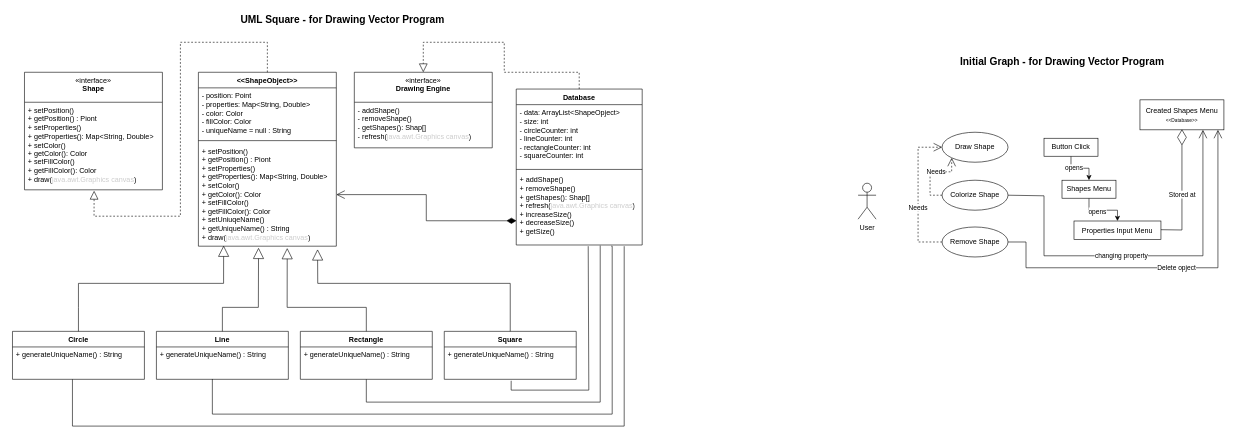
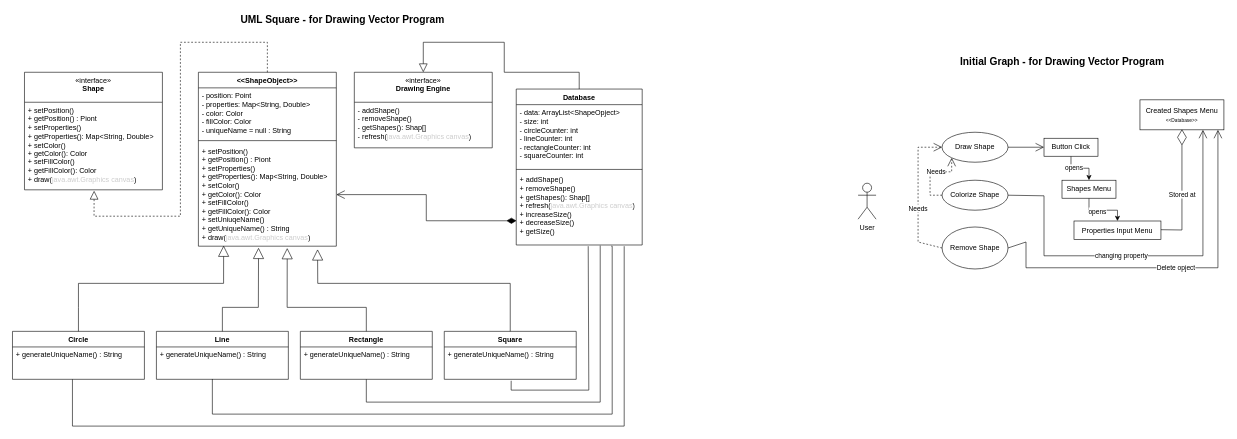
(504, 51) -> (504, 51)
none -> (1026, 147)
(975, 242) -> (975, 248)
